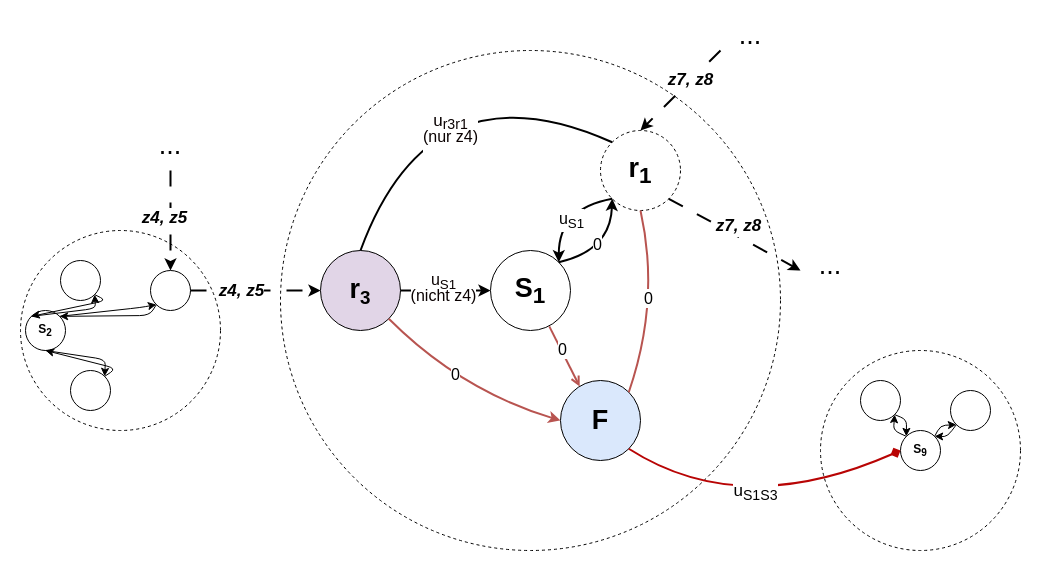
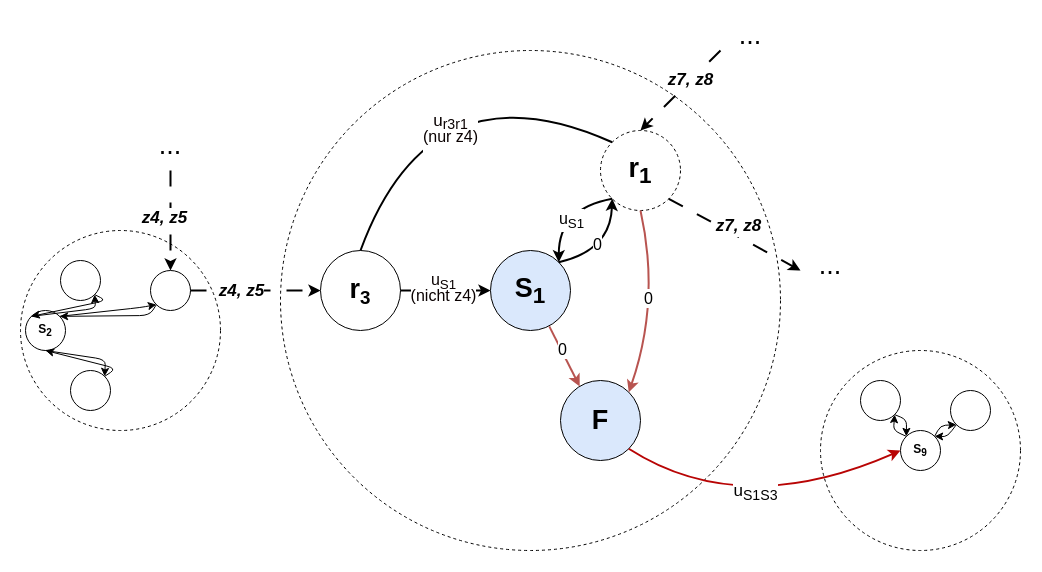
(361, 291) -> (361, 291)
(531, 291) -> (531, 291)
(575, 377) -> (575, 376)
(465, 379) -> none
(631, 385) -> (632, 382)
(891, 455) -> (891, 455)
